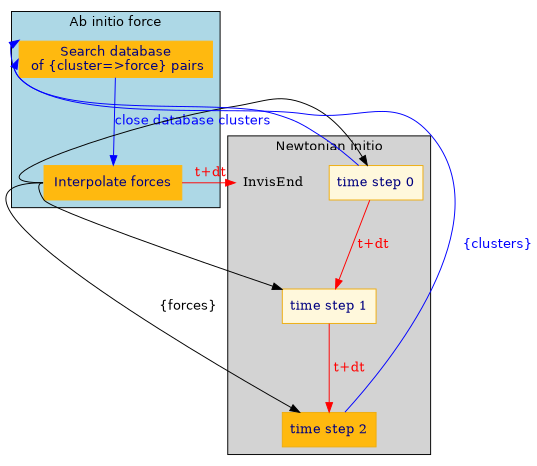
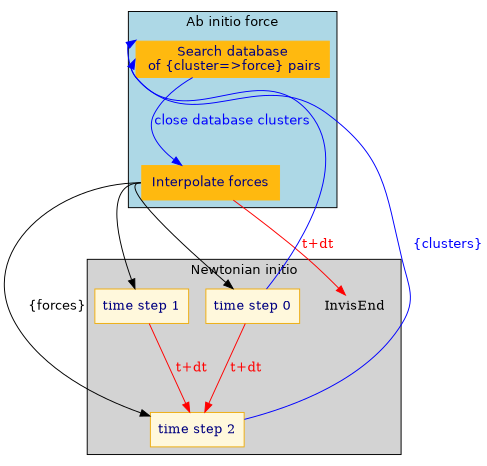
(354, 240) -> (227, 363)
(329, 430) -> (197, 430)
